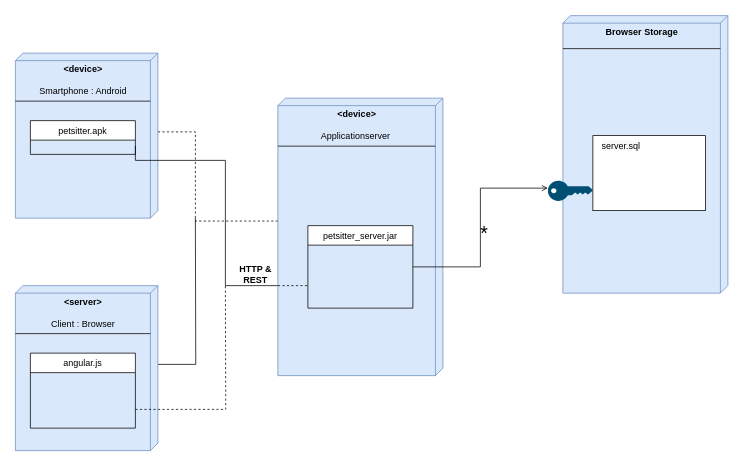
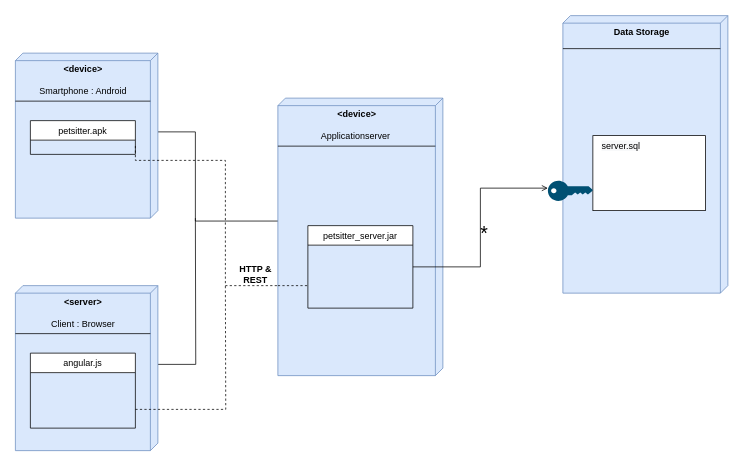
(642, 32) -> (642, 32)
(195, 198) -> (195, 198)
(225, 200) -> (225, 200)
